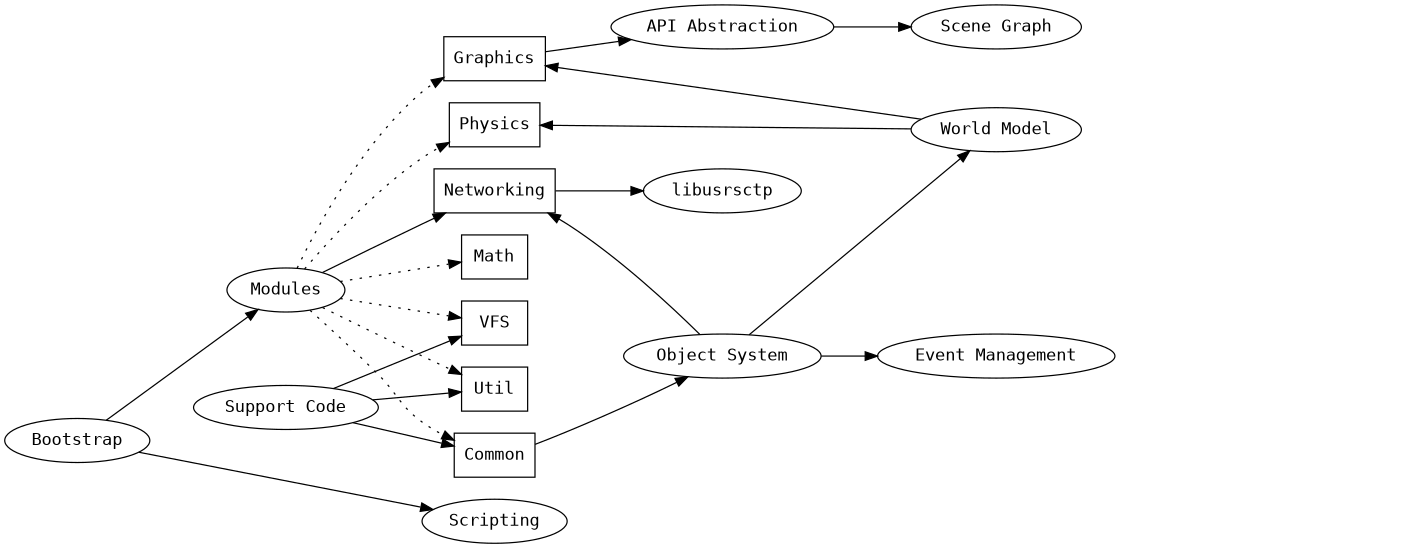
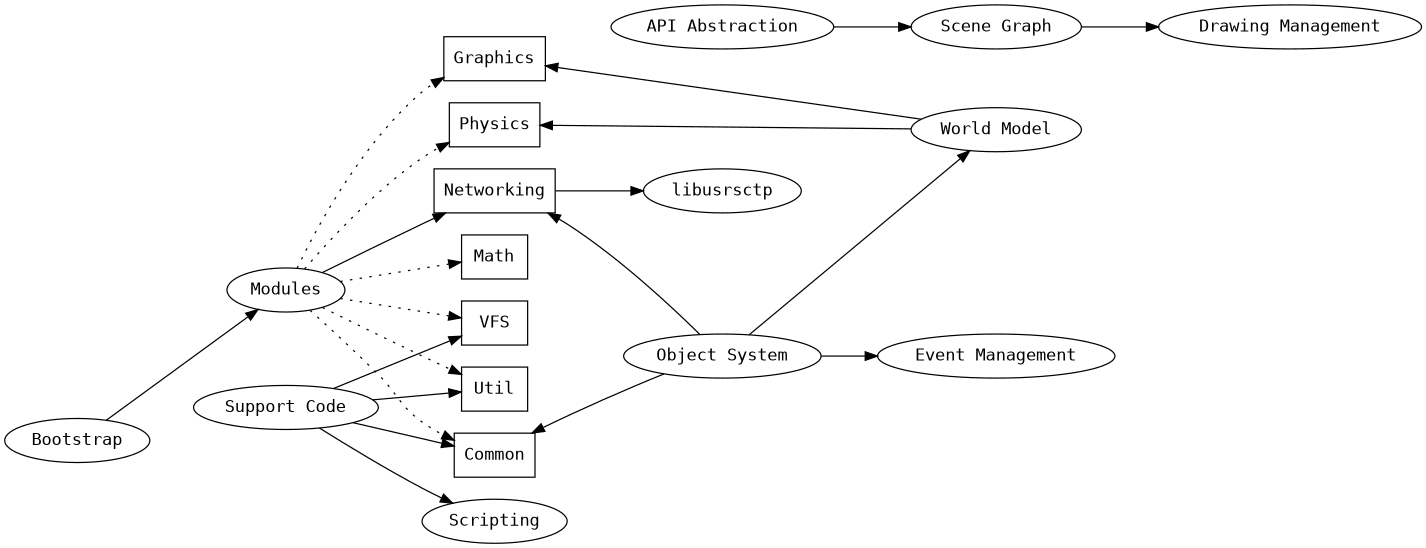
none -> (1290, 27)
(582, 47) -> none
(607, 415) -> (603, 400)
(280, 480) -> (379, 464)
